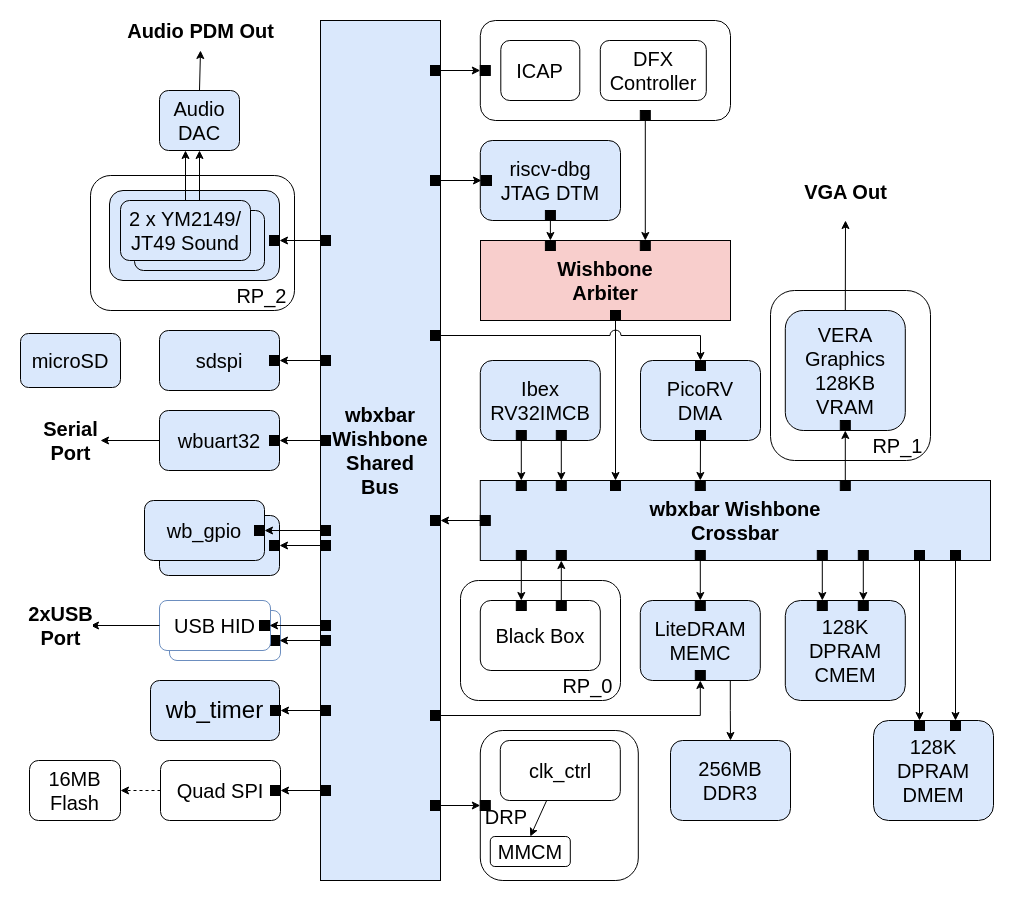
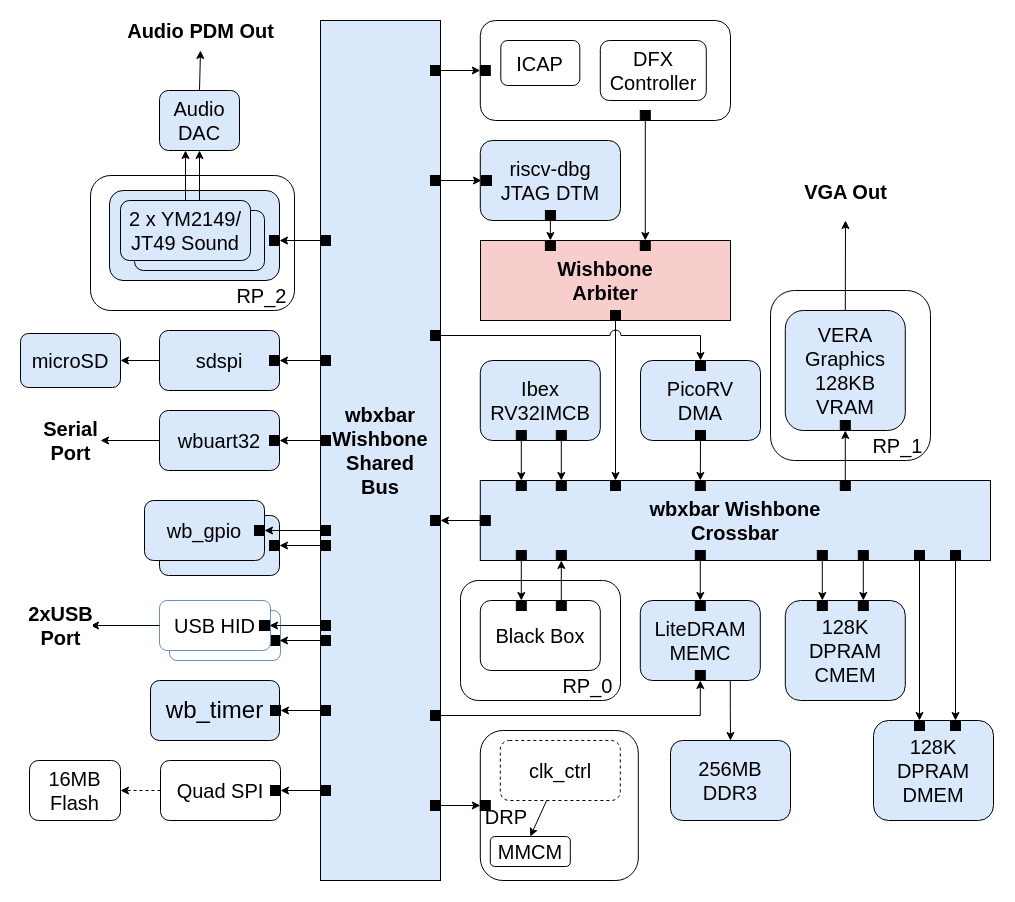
(540, 71) -> (540, 63)
none -> (143, 361)
(560, 771) -> (560, 771)
